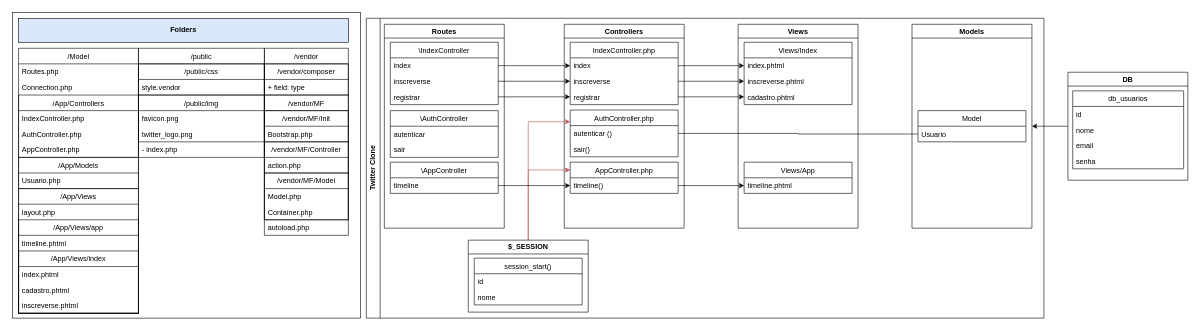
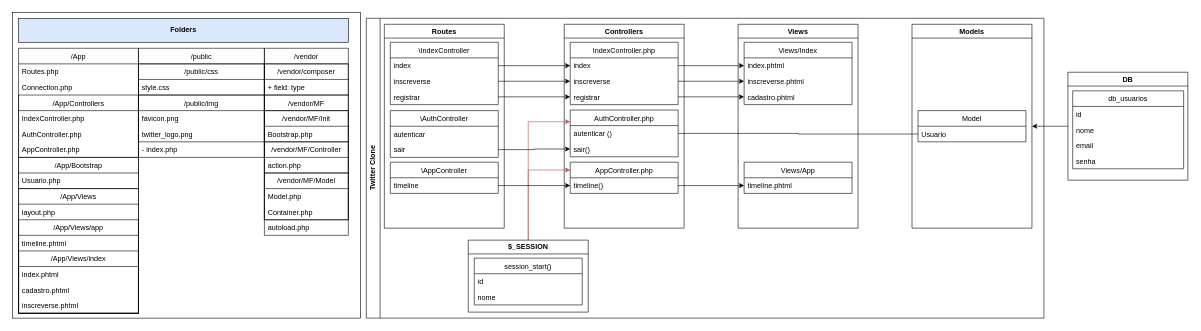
(78, 56) -> (78, 56)
(164, 88) -> (158, 88)
none -> (517, 150)
(78, 166) -> (78, 166)
